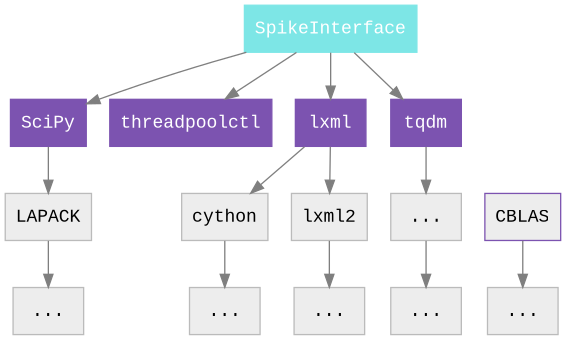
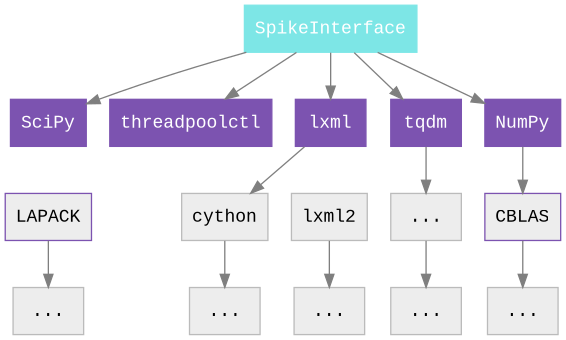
none -> (523, 123)
(48, 163) -> none
(330, 163) -> none
(48, 217) -> (48, 217)
